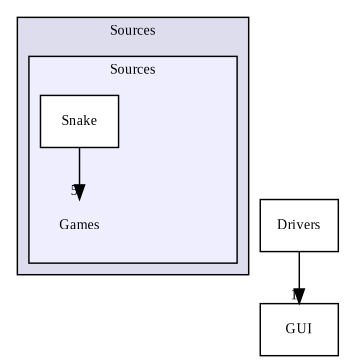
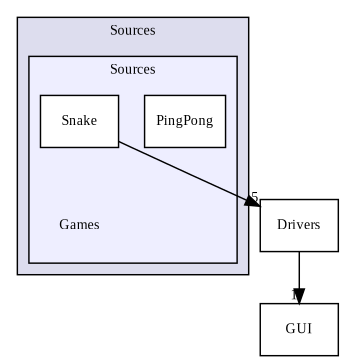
none -> (185, 121)
(80, 166) -> (183, 171)
